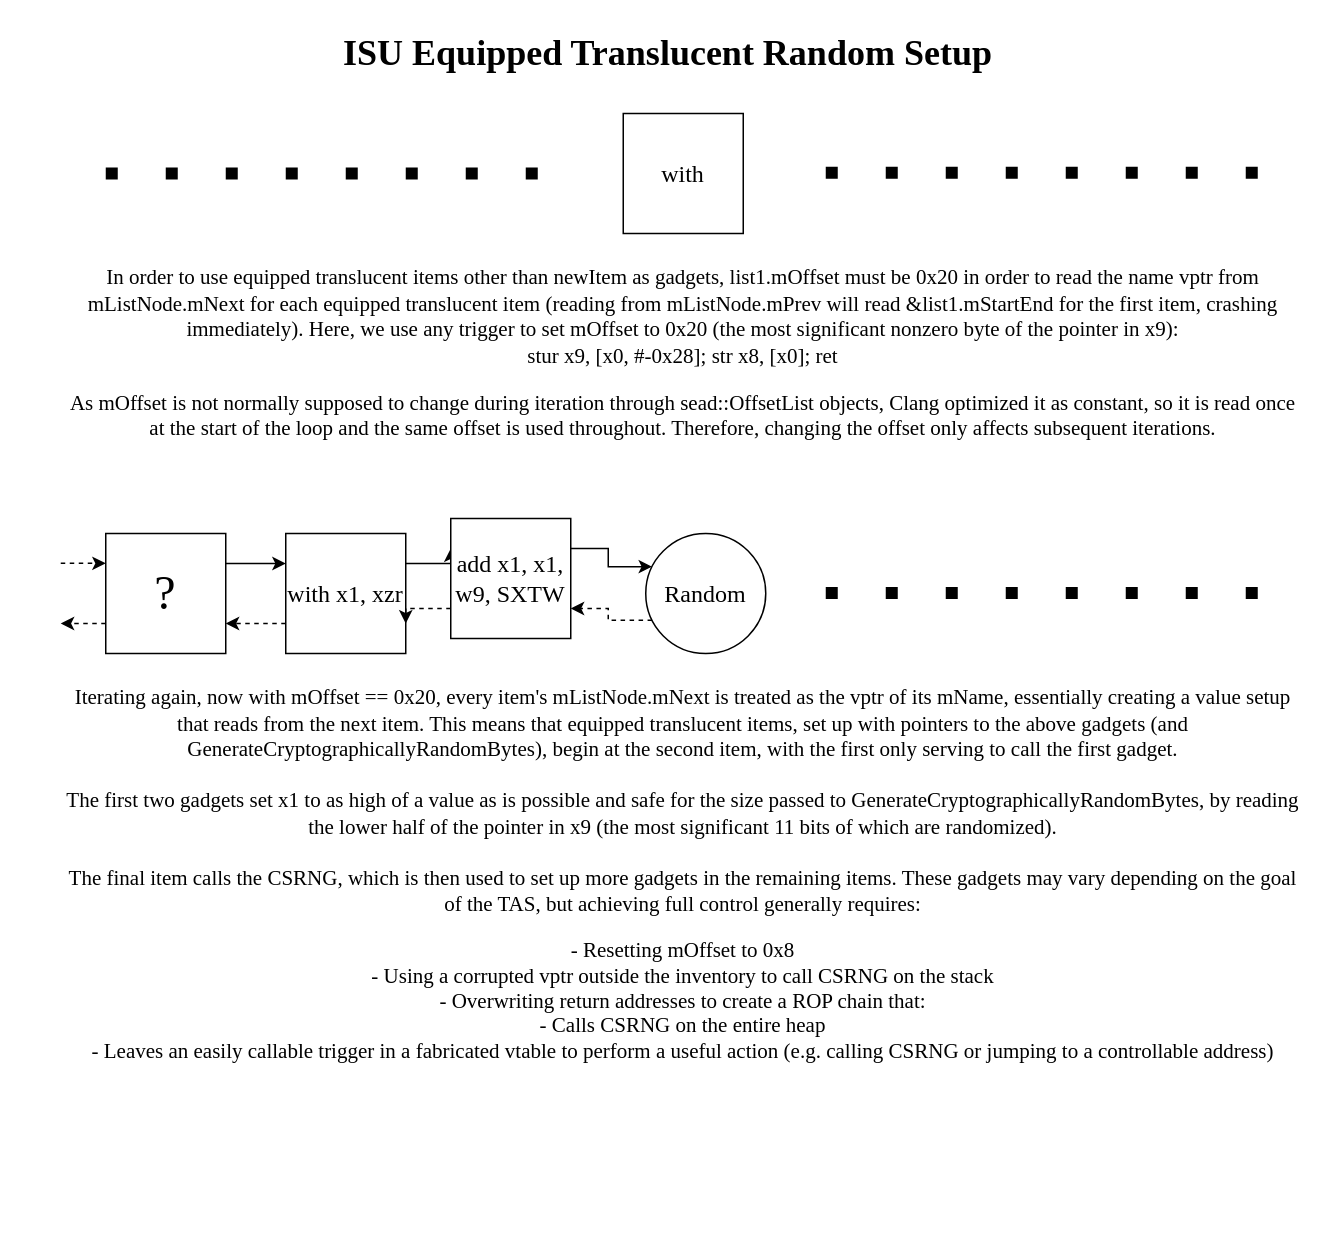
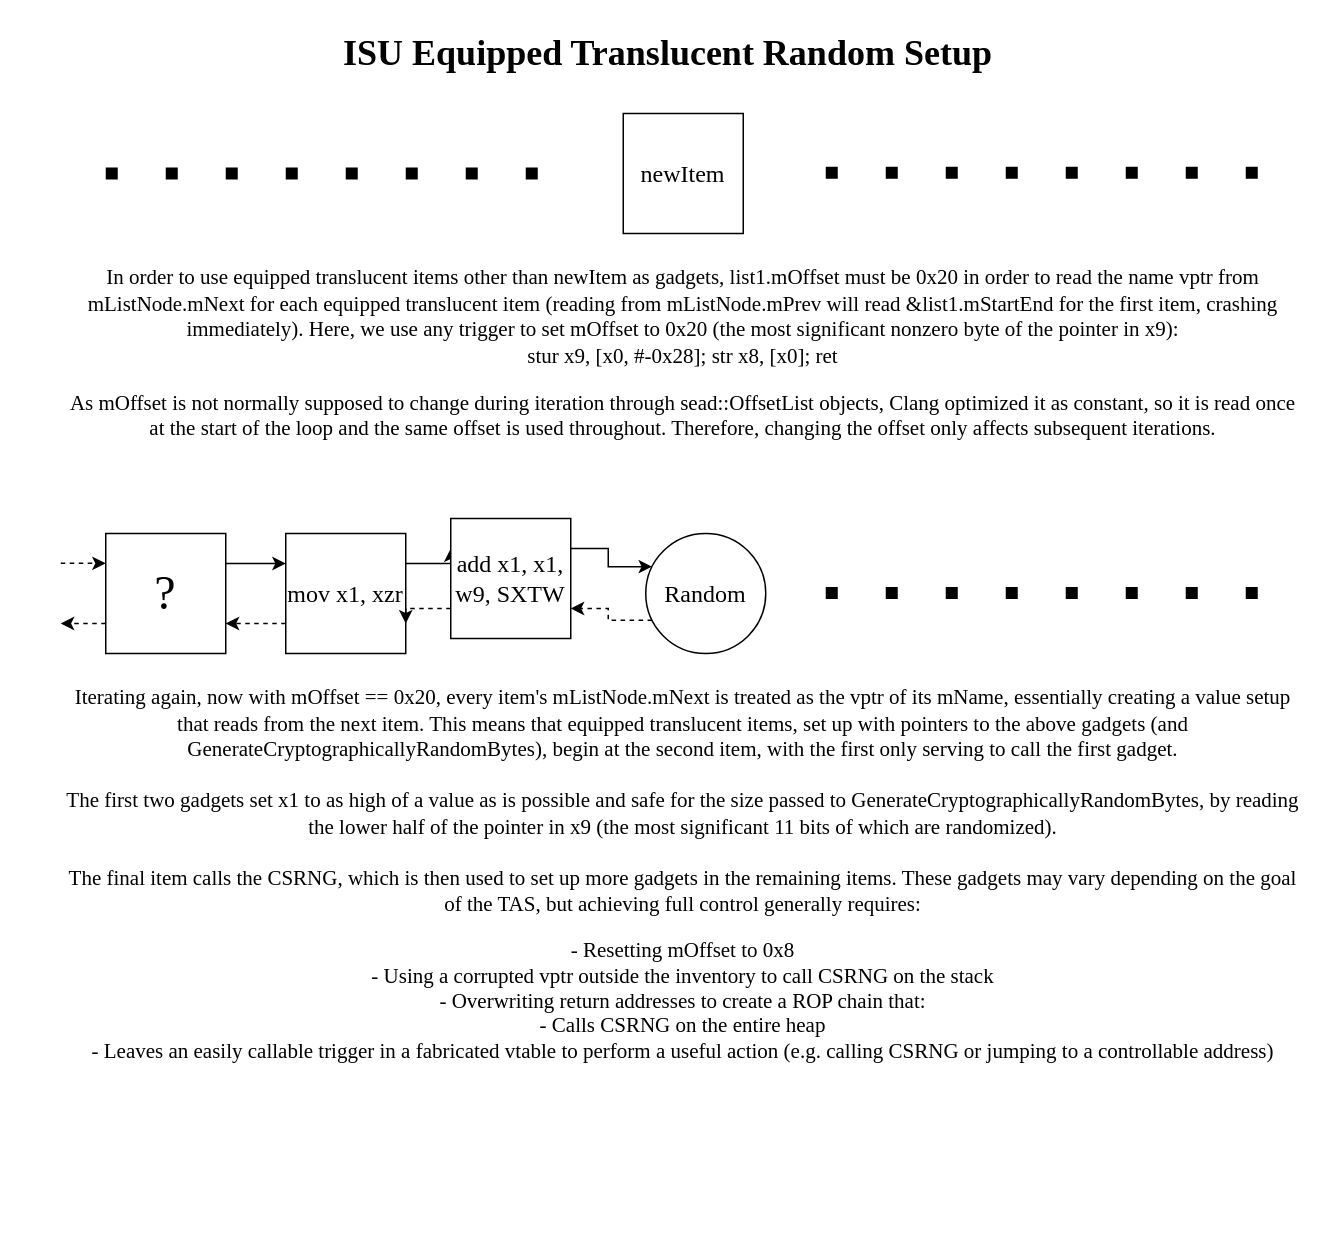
(683, 173) -> (683, 173)
(346, 593) -> (346, 593)
